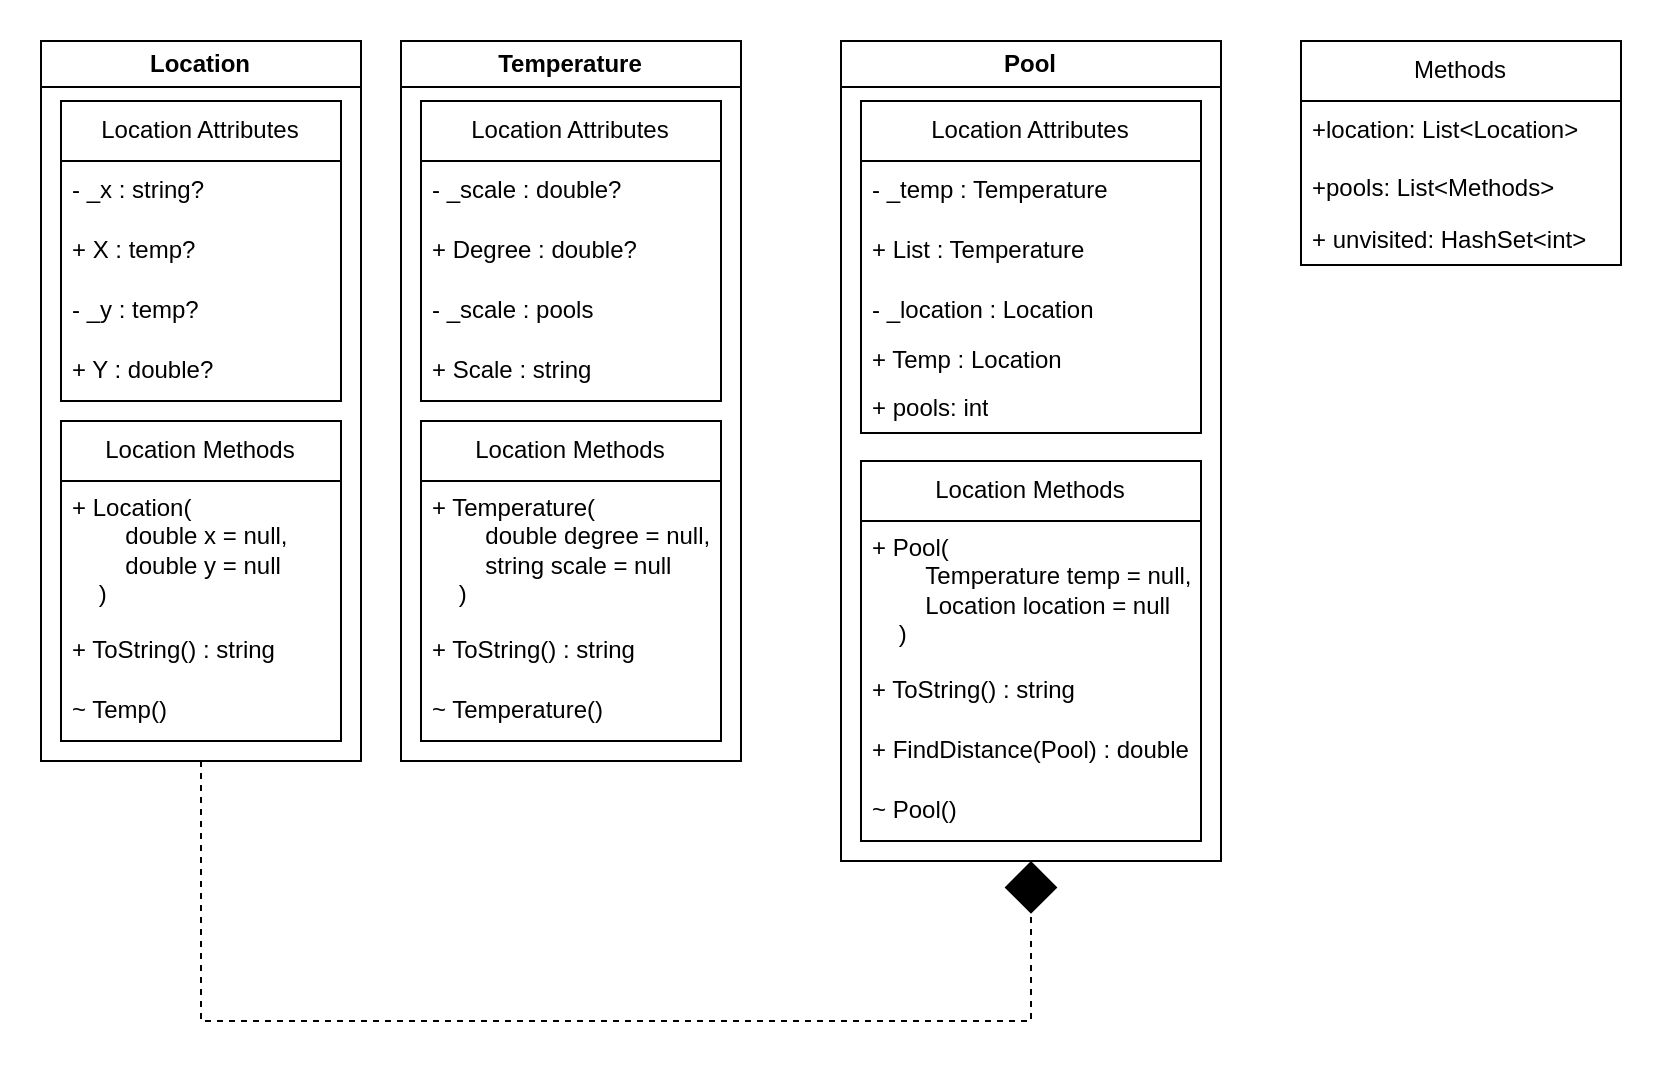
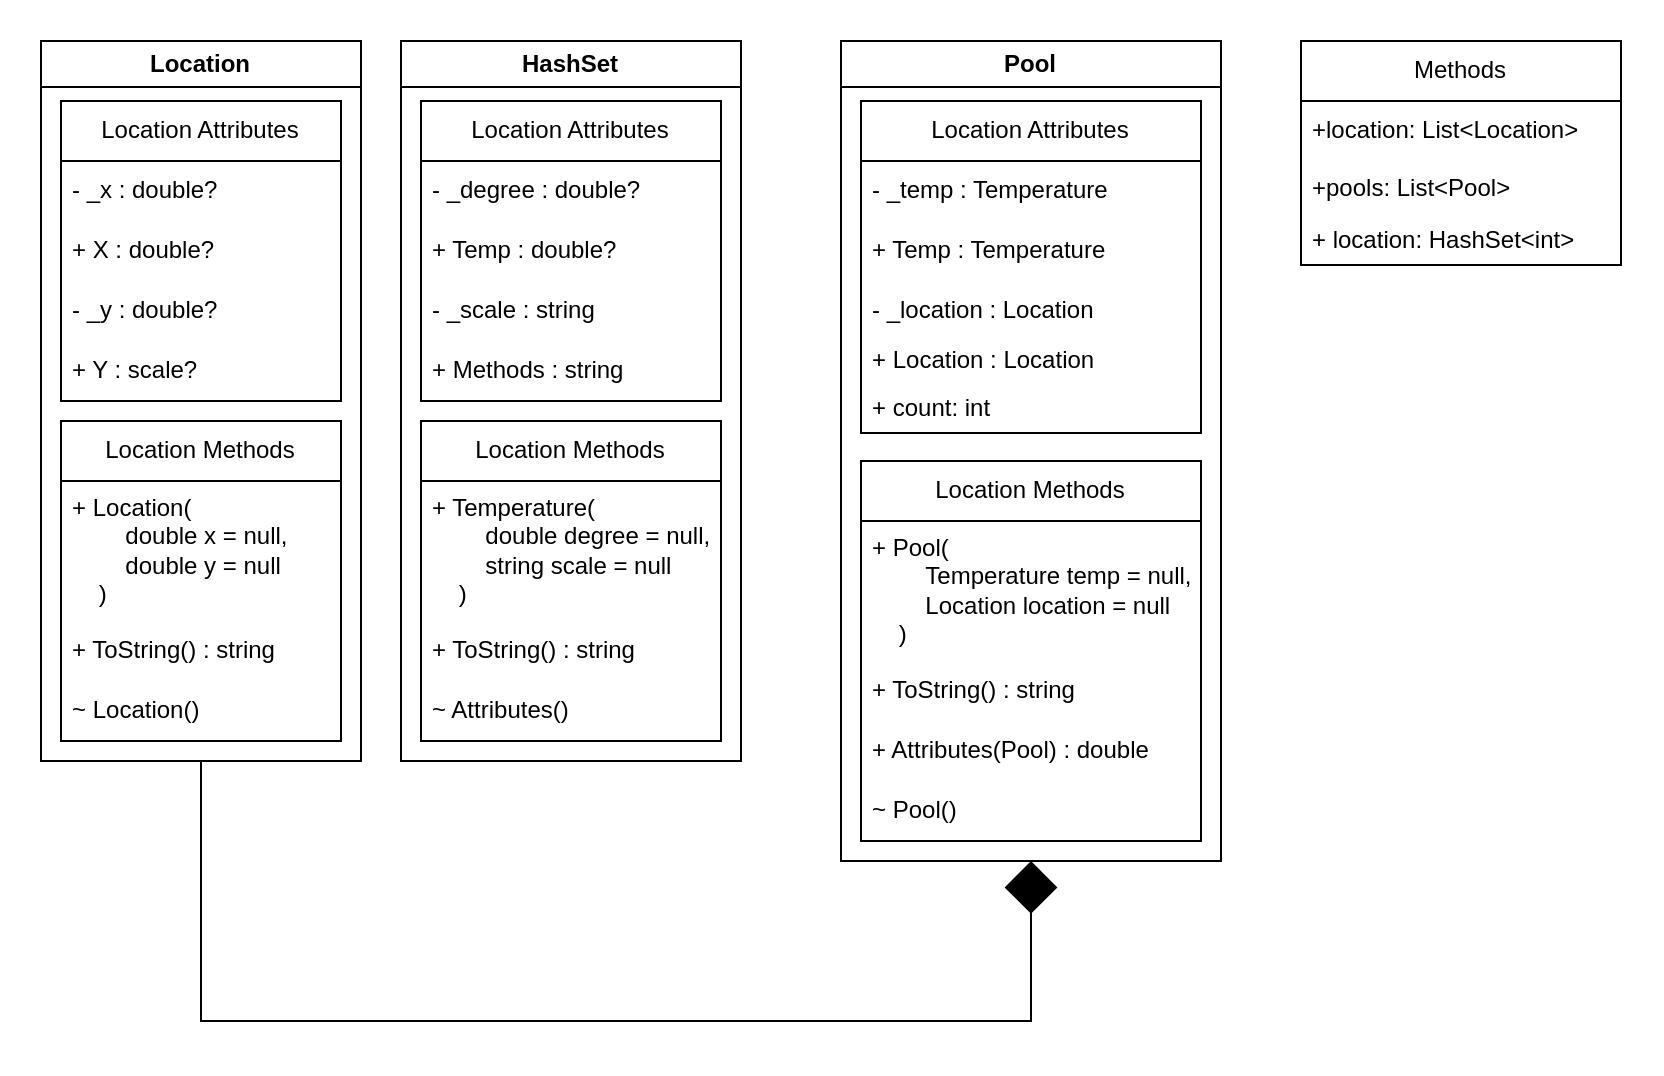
(571, 65) -> (571, 65)
(1442, 189) -> (1418, 189)
(151, 191) -> (151, 191)
(535, 191) -> (545, 191)
(1462, 241) -> (1456, 241)
(134, 251) -> (145, 251)
(538, 251) -> (525, 251)
(992, 251) -> (995, 251)
(141, 311) -> (151, 311)
(522, 311) -> (529, 311)
(972, 361) -> (995, 361)
(145, 371) -> (138, 371)
(522, 371) -> (538, 371)
(938, 409) -> (941, 409)
(124, 711) -> (147, 711)
(531, 711) -> (521, 711)
(1033, 751) -> (1033, 751)
(542, 1021) -> (542, 1021)
